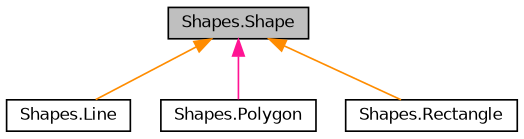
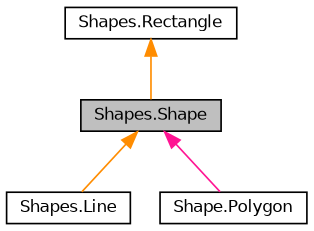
(343, 73) -> (151, 78)
(238, 116) -> (233, 208)
